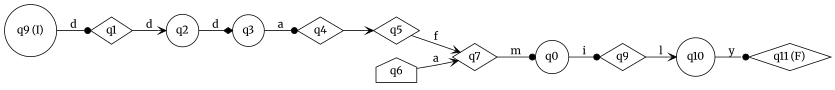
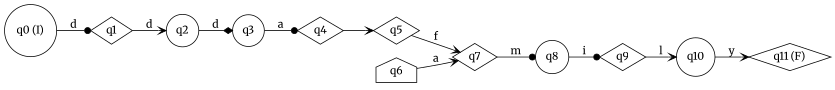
(31, 31) -> (31, 31)
(552, 57) -> (552, 57)
(728, 57) -> (728, 57)
